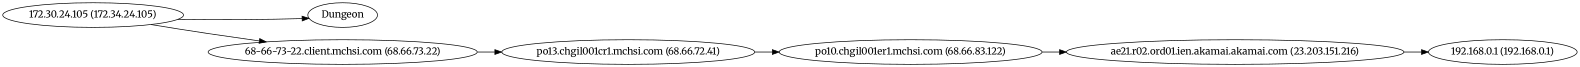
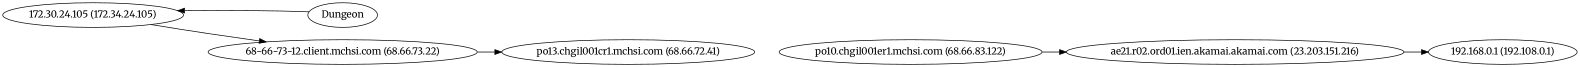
(240, 20) -> (247, 11)
(343, 52) -> (343, 52)
(764, 52) -> none
(1503, 52) -> (1503, 52)
